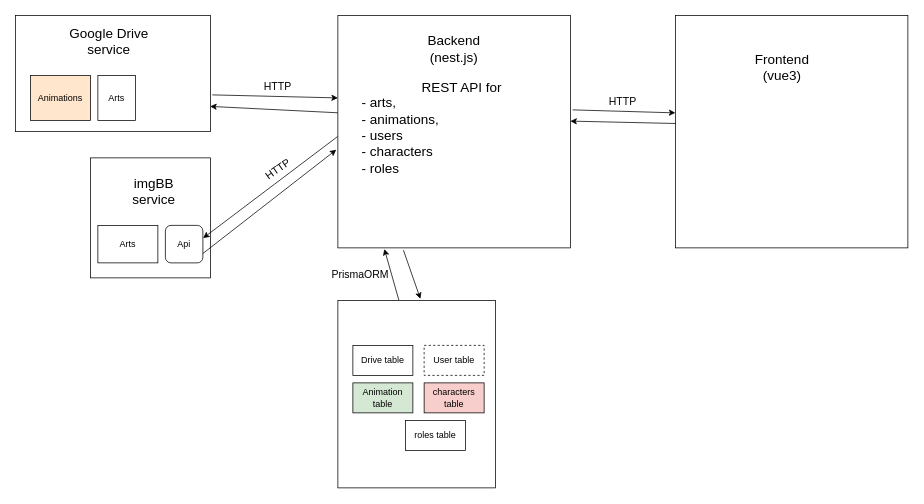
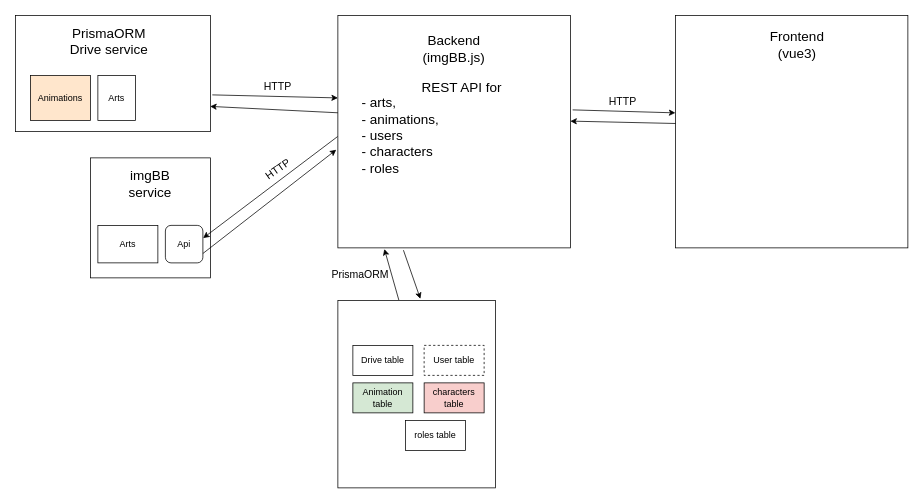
(109, 42) -> (109, 42)
(454, 49) -> (454, 49)
(782, 68) -> (797, 45)
(154, 192) -> (150, 184)
